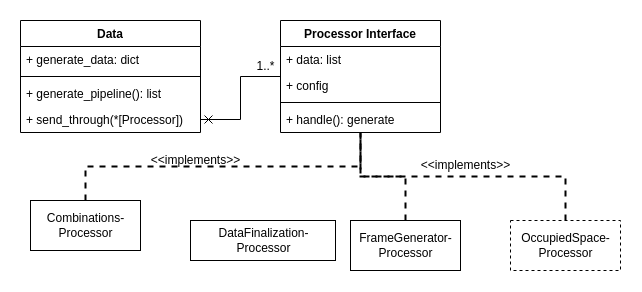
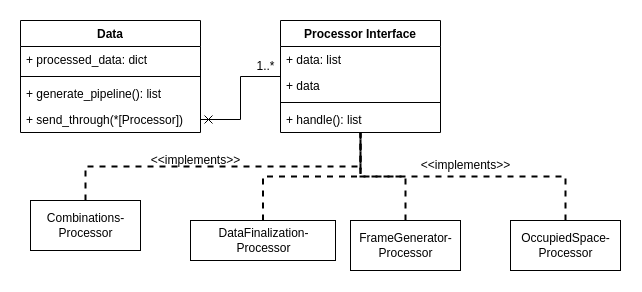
(90, 60) -> (94, 60)
(310, 86) -> (305, 86)
(347, 120) -> (330, 120)
none -> (289, 177)
(566, 246) -> (566, 246)
